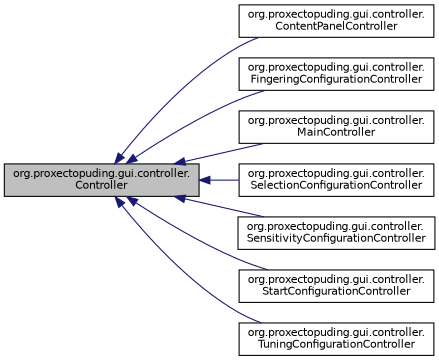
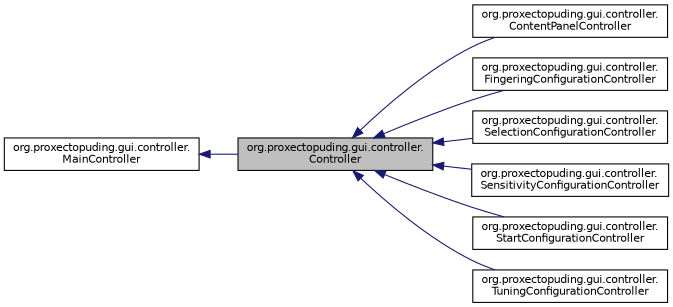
(224, 152) -> (224, 154)
